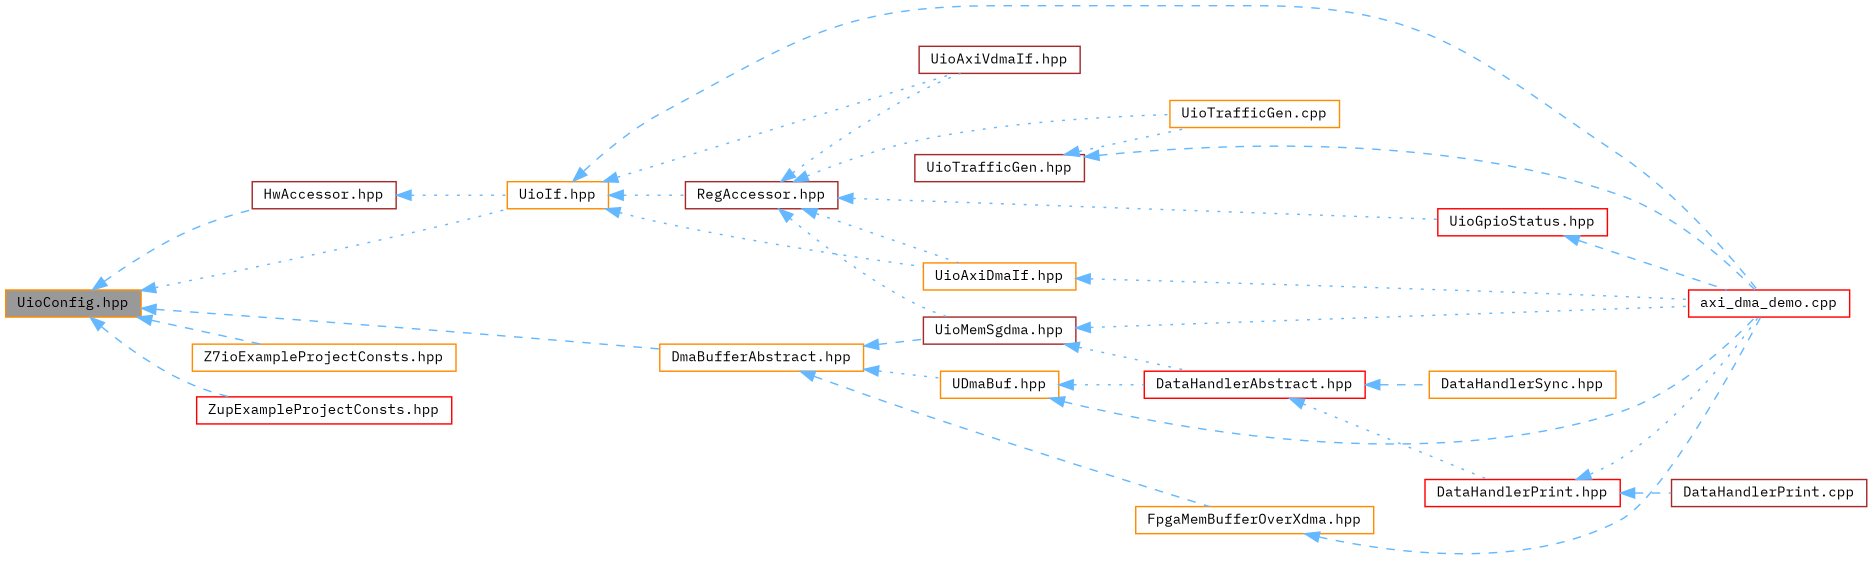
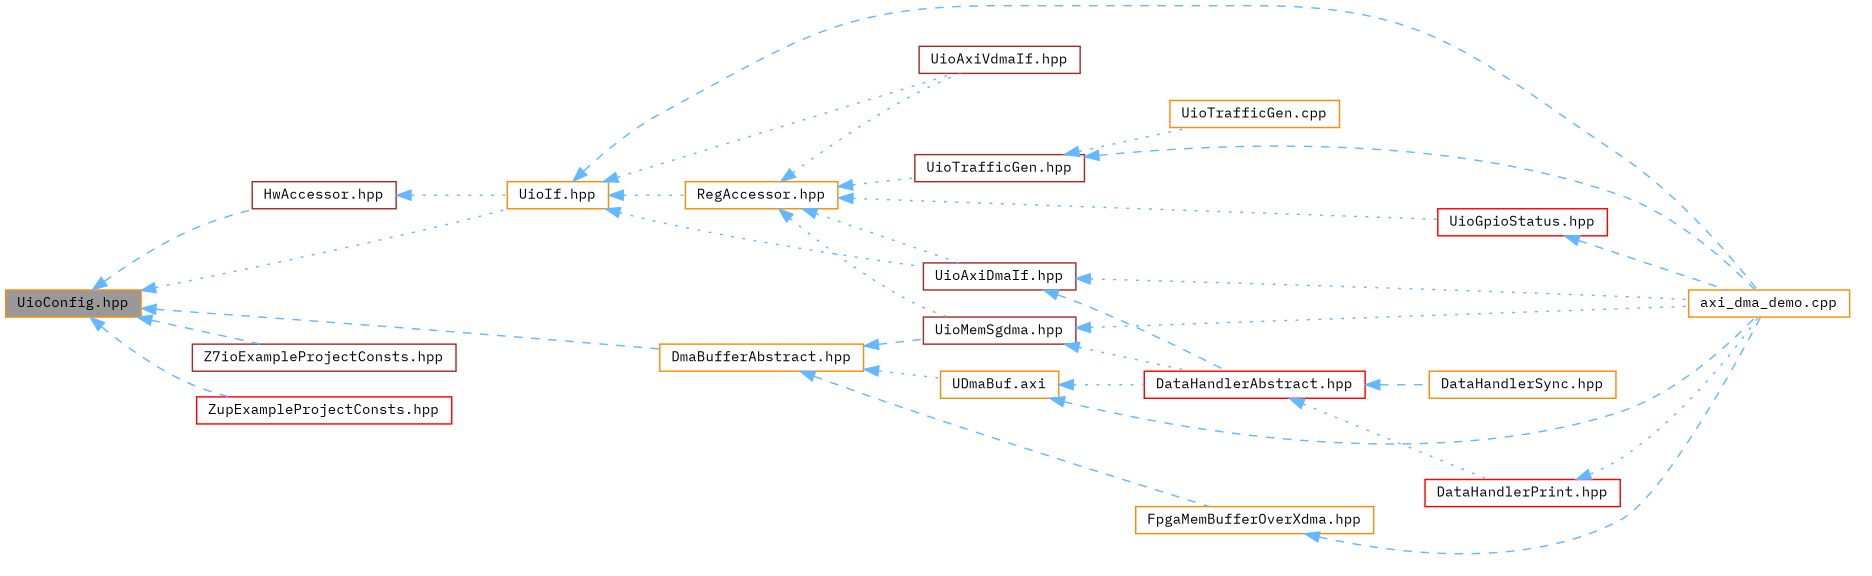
(985, 129) -> (884, 181)
(762, 195) -> (762, 195)
(1000, 276) -> (1000, 276)
(1769, 304) -> (1769, 304)
none -> (1152, 335)
(324, 358) -> (324, 358)
(1000, 385) -> (1000, 385)
(1769, 493) -> none
